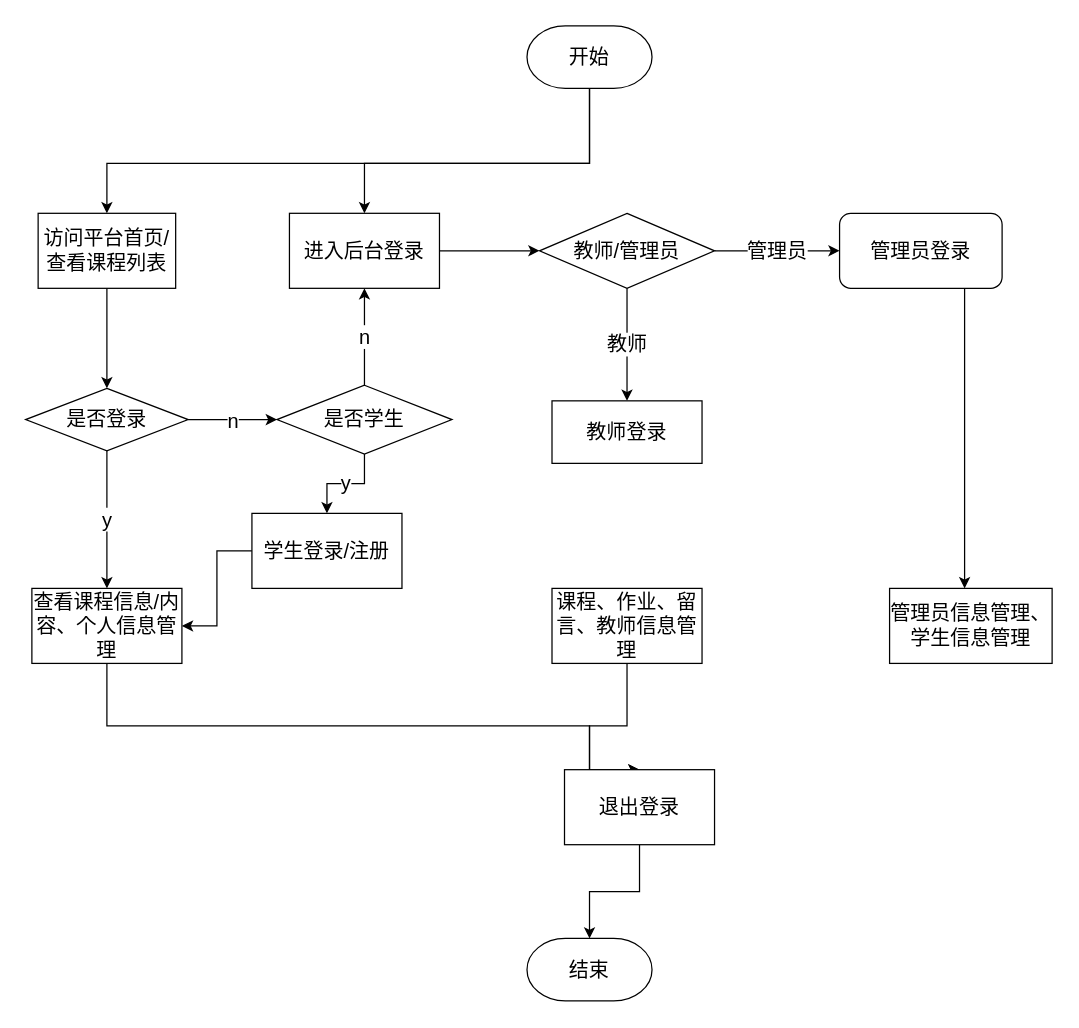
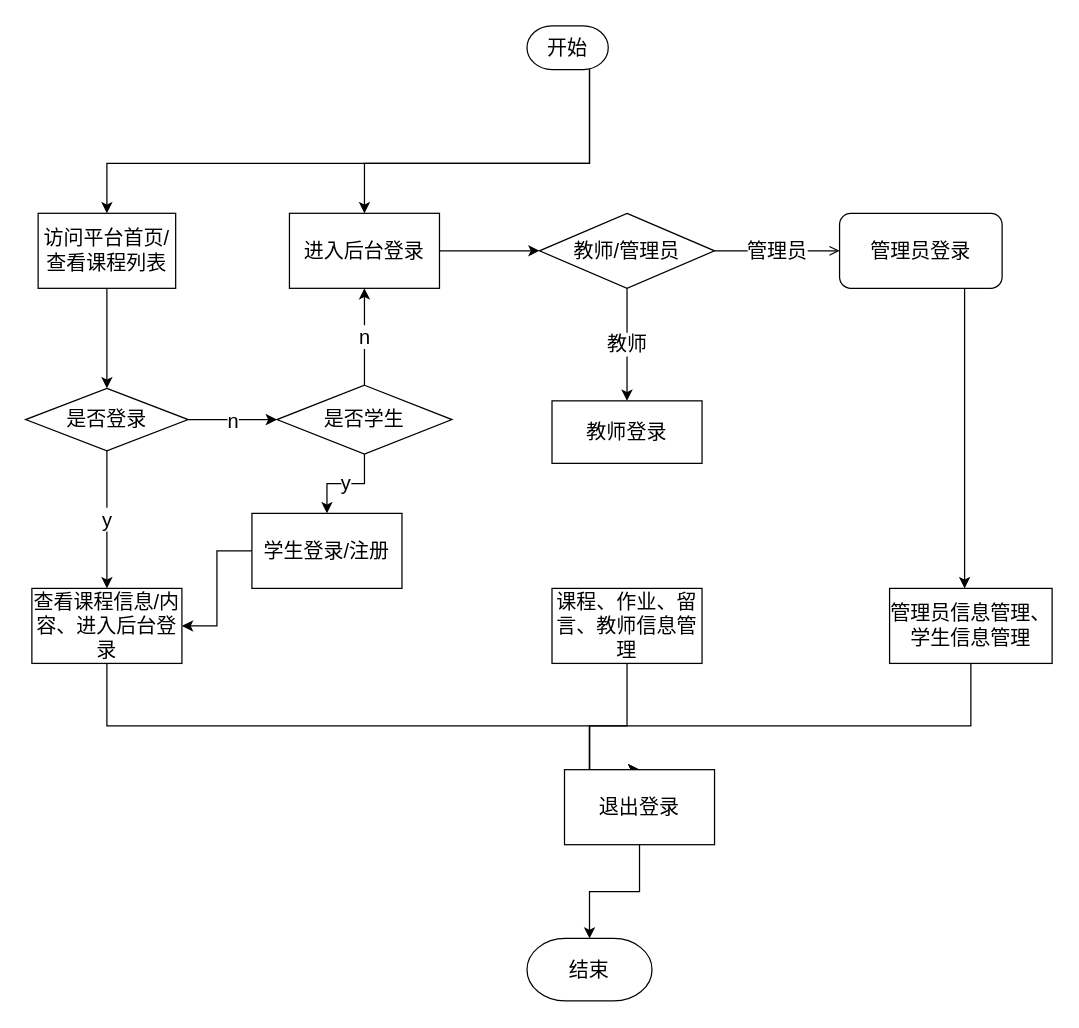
(589, 57) -> (568, 48)
(829, 251) -> (831, 251)
(107, 626) -> (107, 626)
none -> (831, 726)
